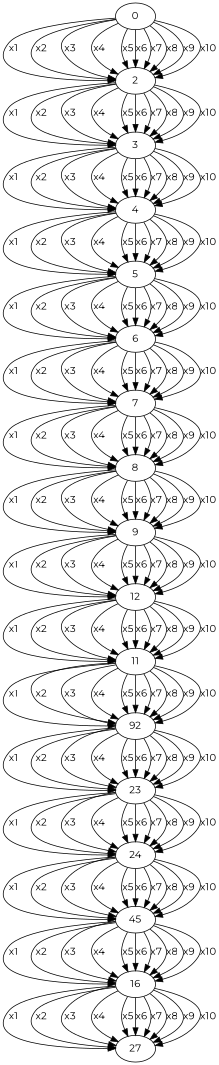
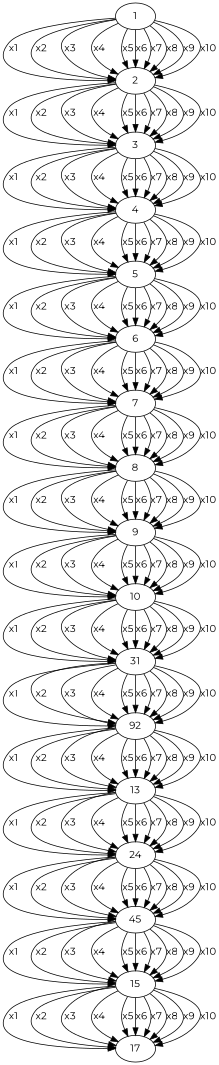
(136, 16) -> (136, 16)
(136, 597) -> (136, 597)
(136, 662) -> (136, 662)
(136, 791) -> (136, 791)
(136, 984) -> (136, 984)
(136, 1049) -> (136, 1049)
